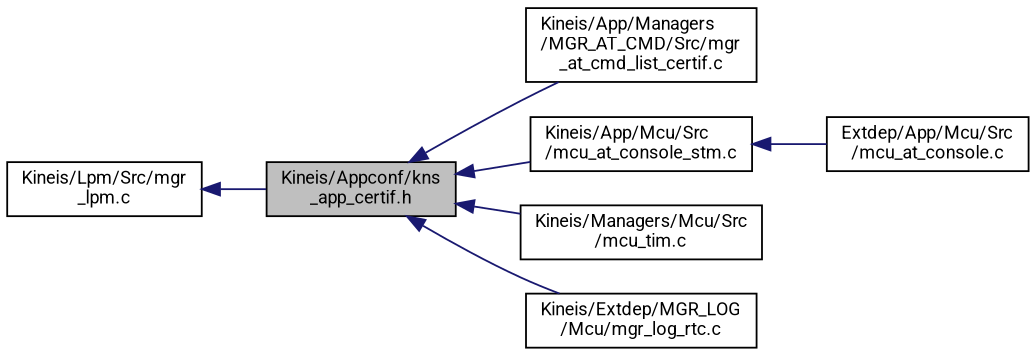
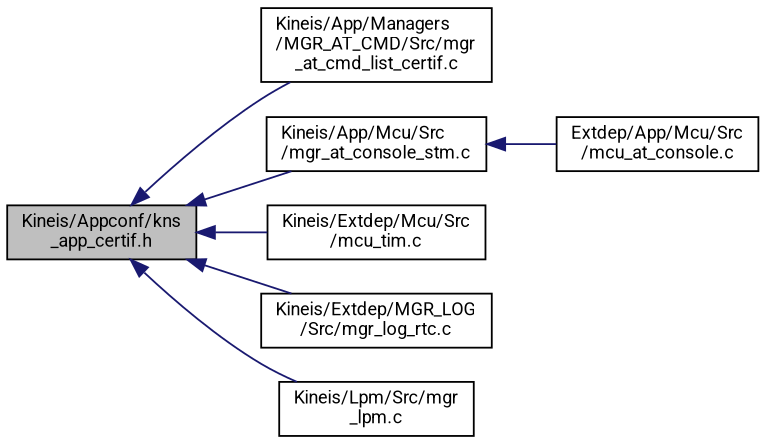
(641, 144) -> (376, 144)
(243, 189) -> (216, 333)
(641, 232) -> (376, 232)
(641, 321) -> (376, 321)
